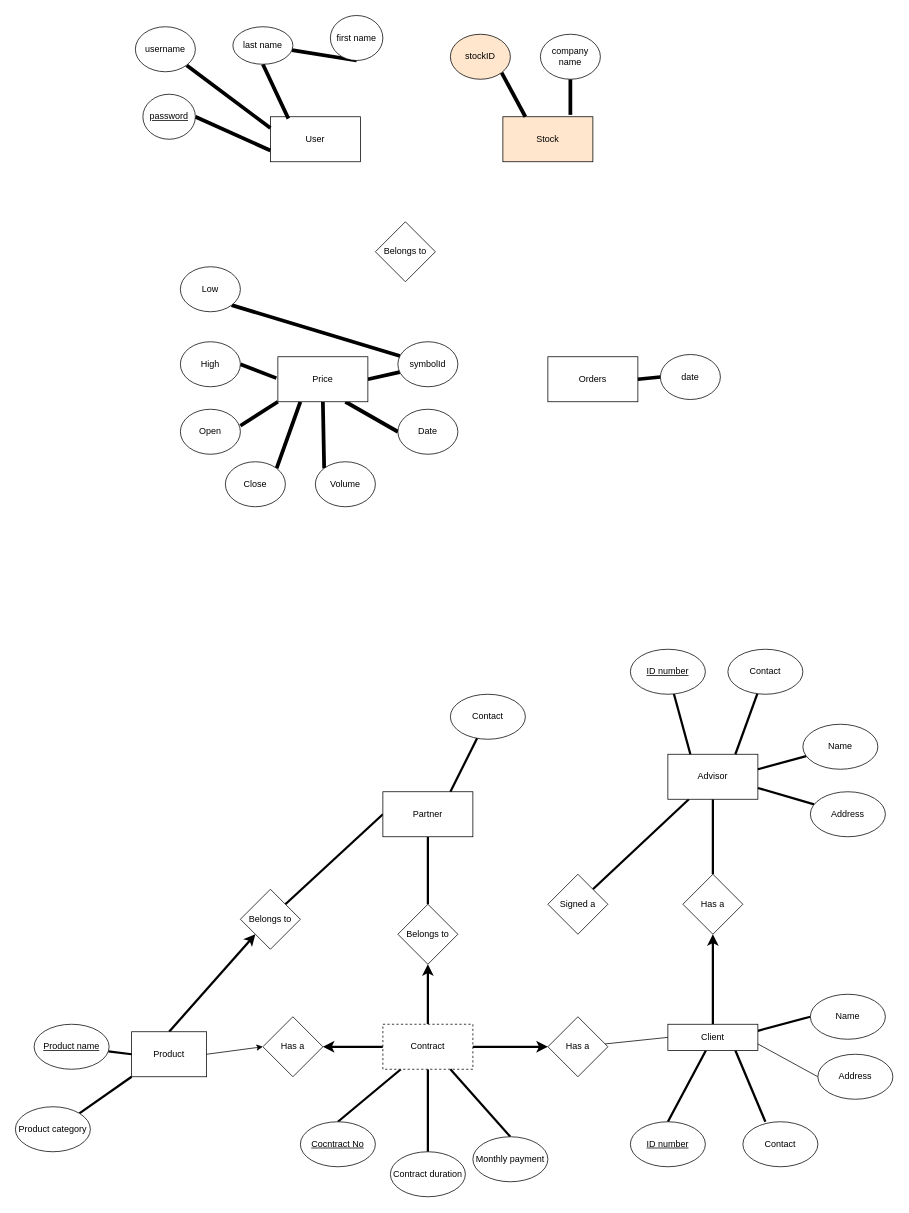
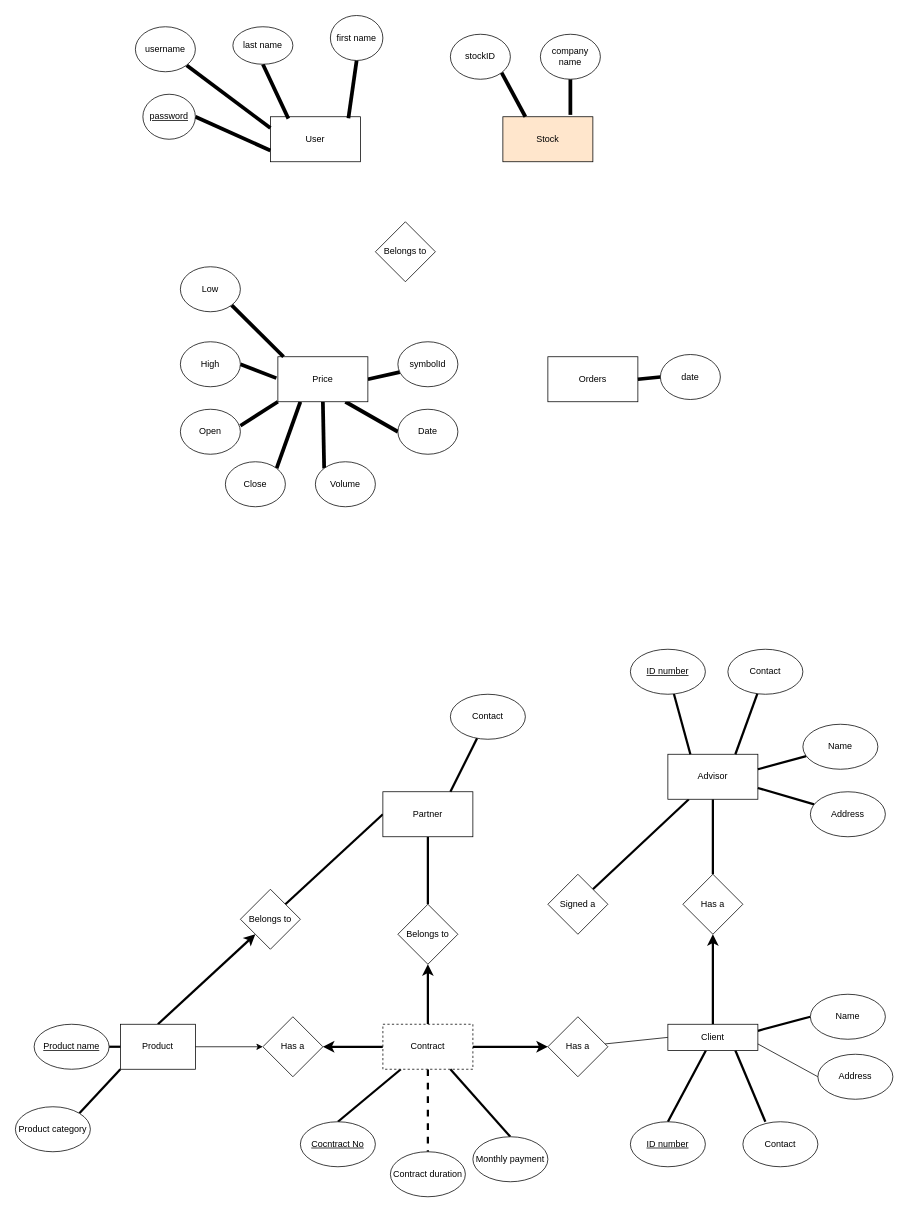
(325, 55) -> (353, 89)
(480, 57) -> (480, 57)
(315, 330) -> (257, 330)
(169, 1054) -> (158, 1047)
(428, 1111) -> (428, 1111)
